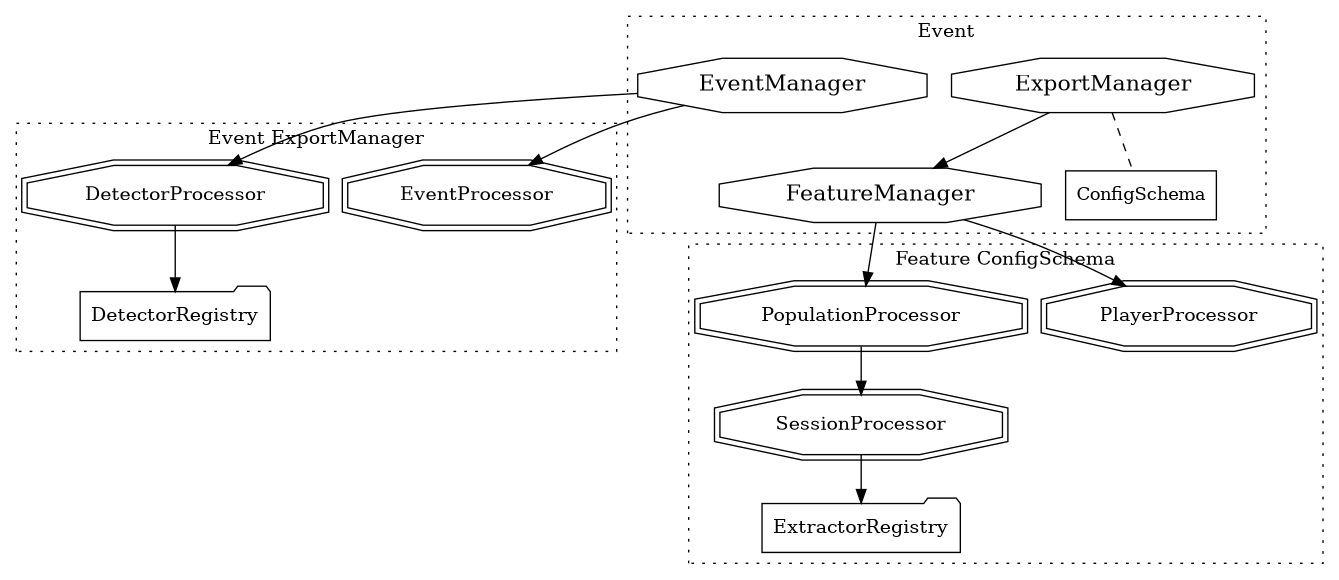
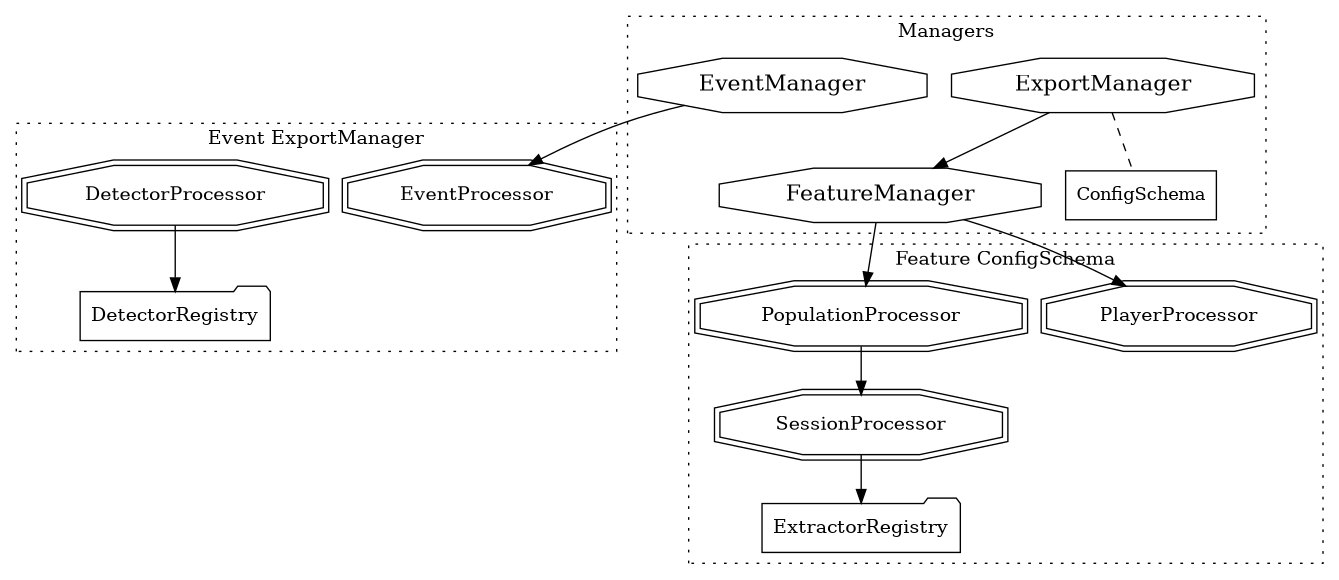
(947, 32) -> (947, 32)
(435, 108) -> none
